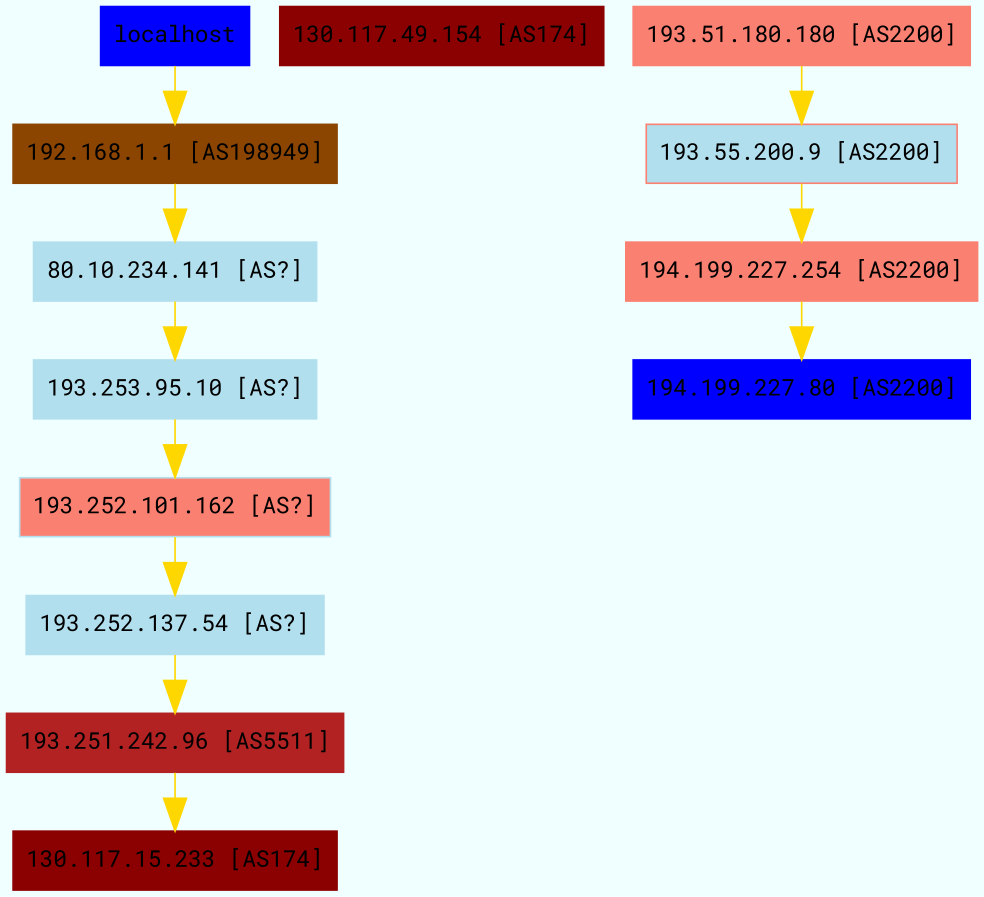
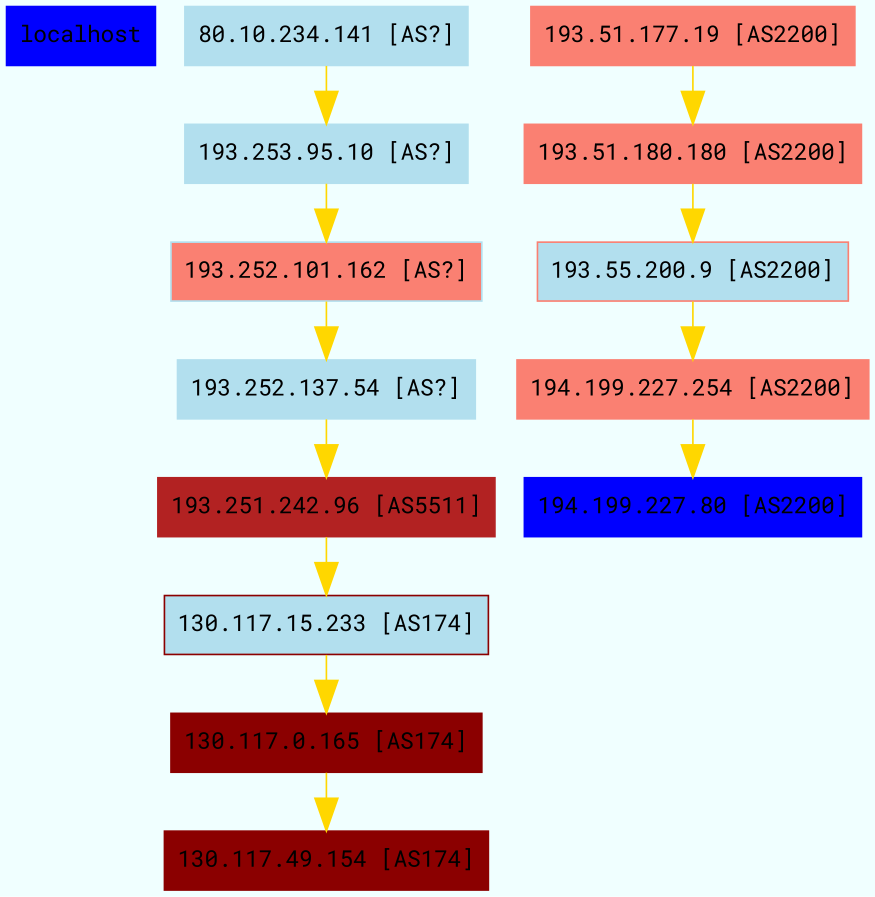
none -> (693, 36)
(175, 154) -> none
none -> (326, 743)
(175, 861) -> (326, 625)
